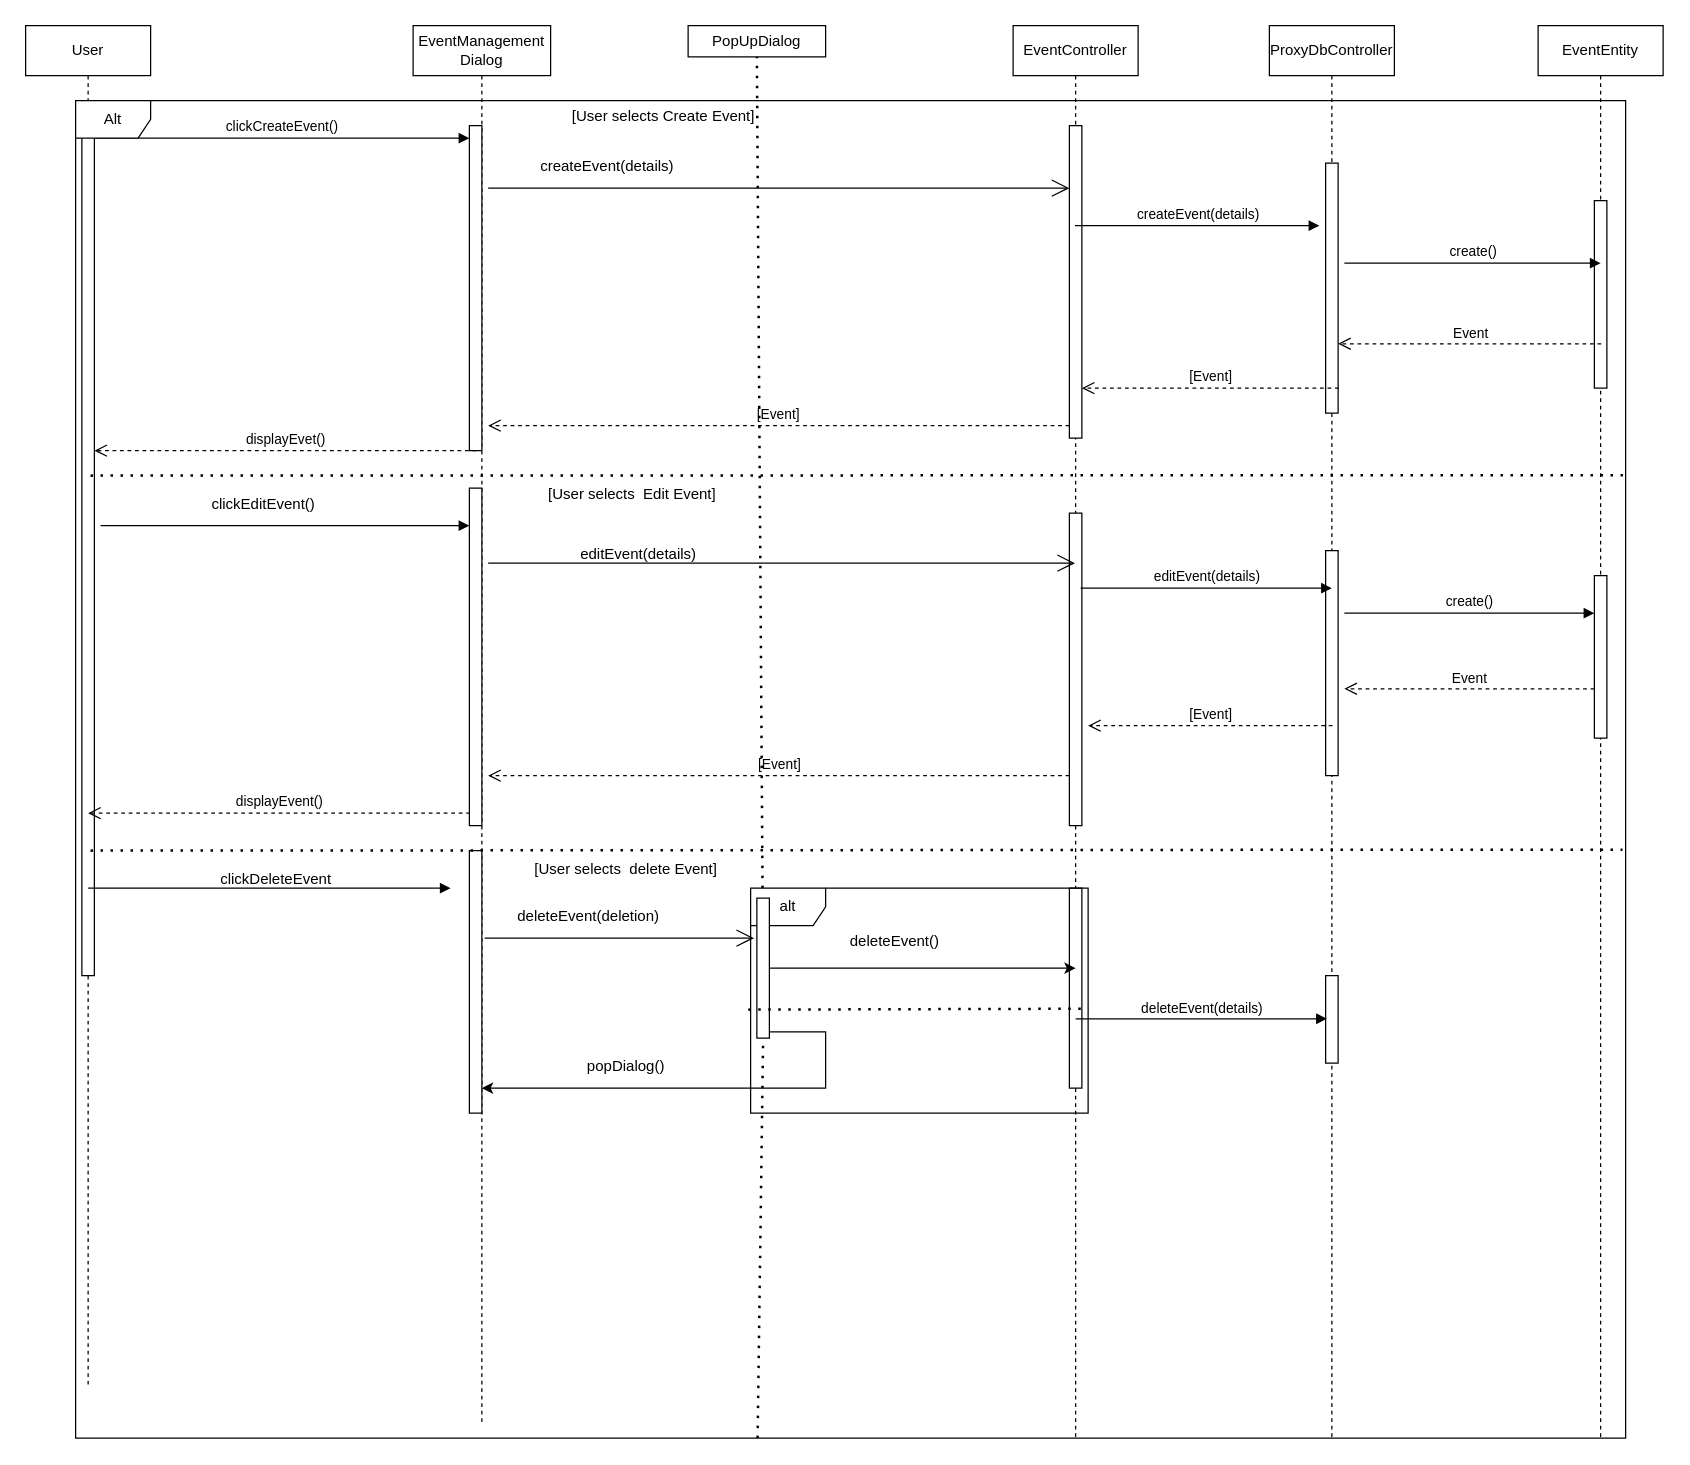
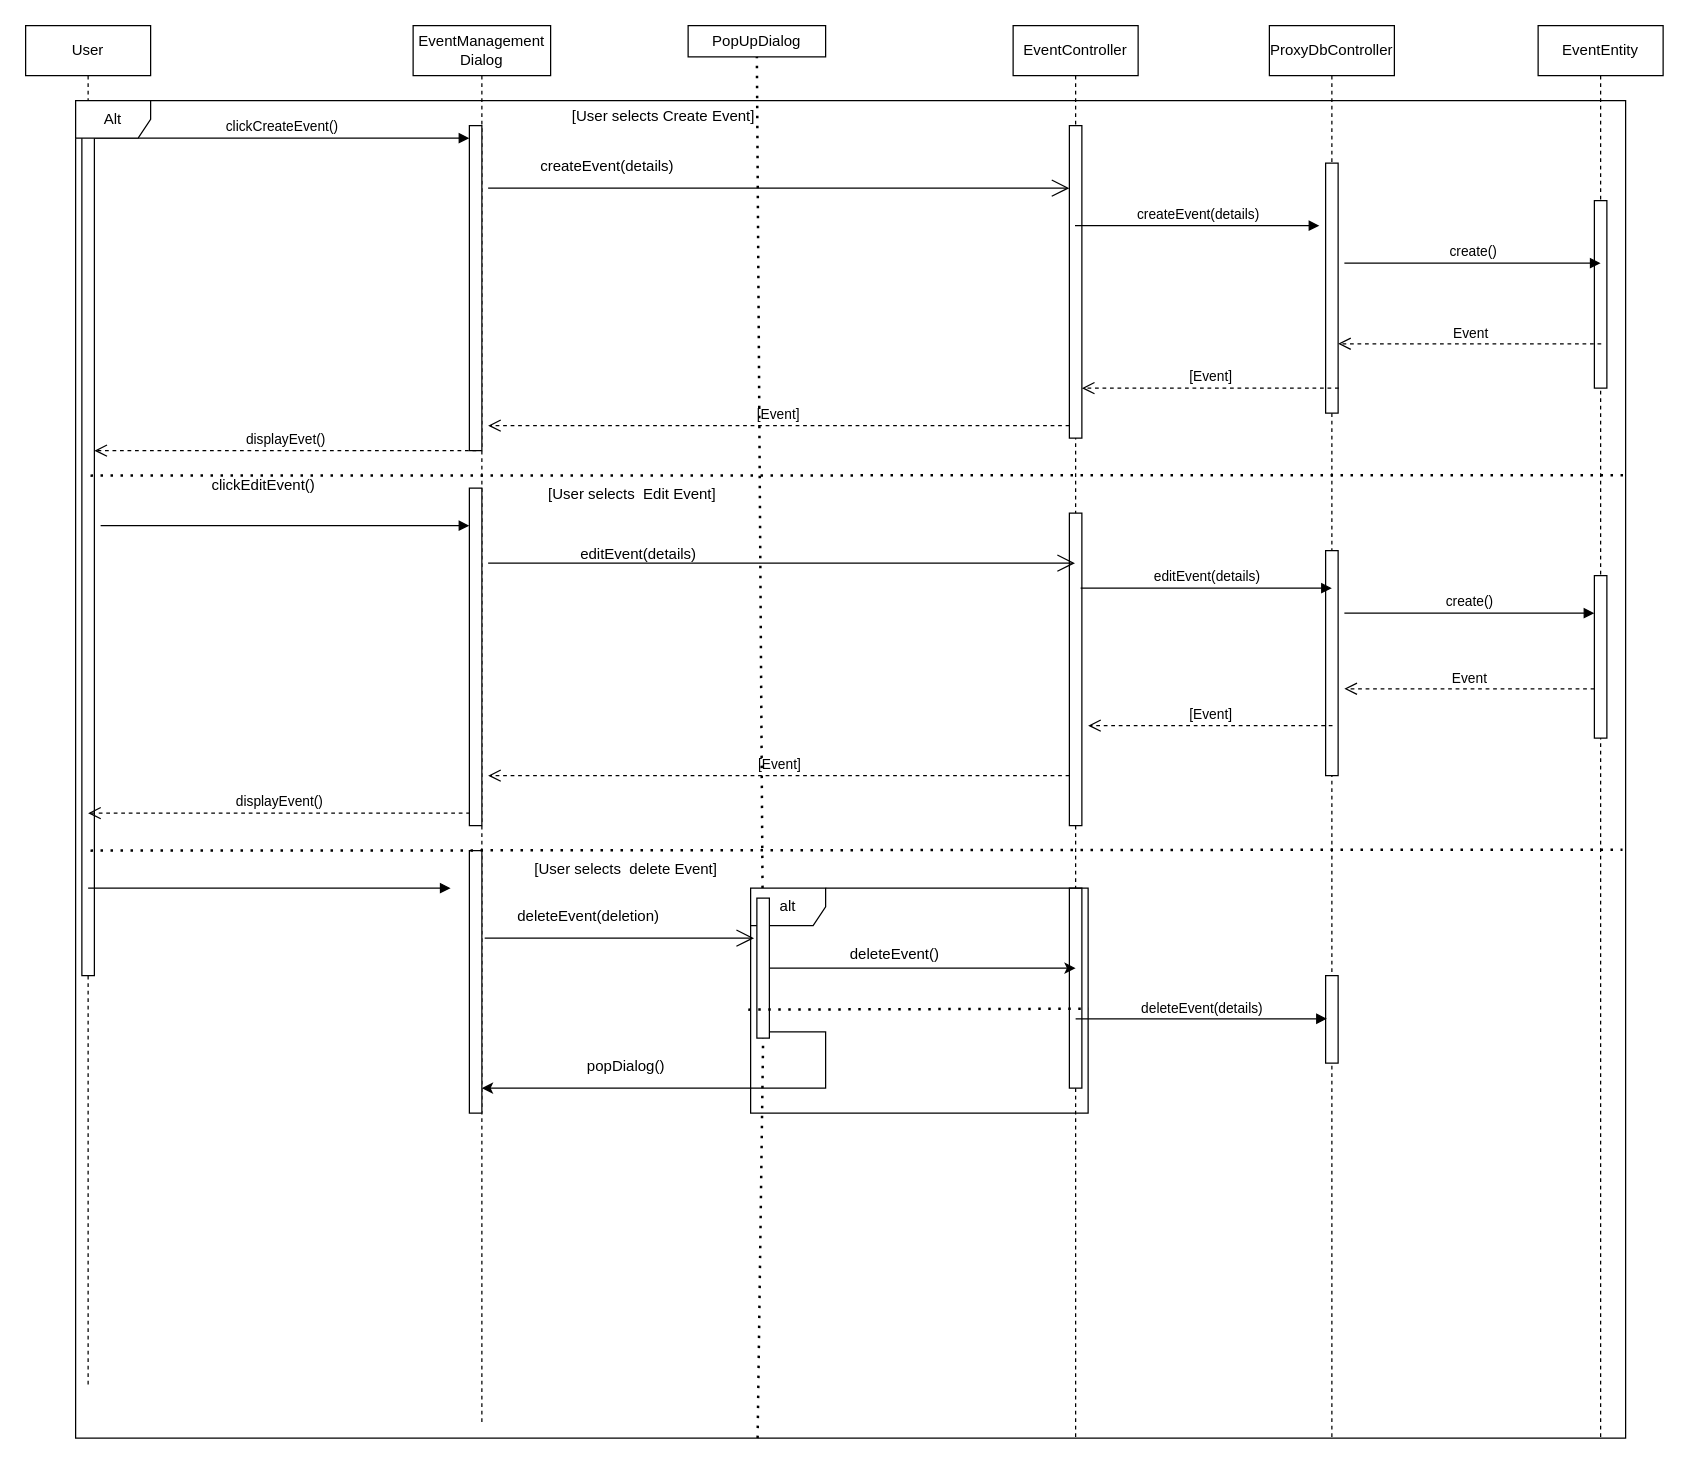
(263, 504) -> (263, 486)
(276, 879) -> none
(894, 942) -> (894, 954)
